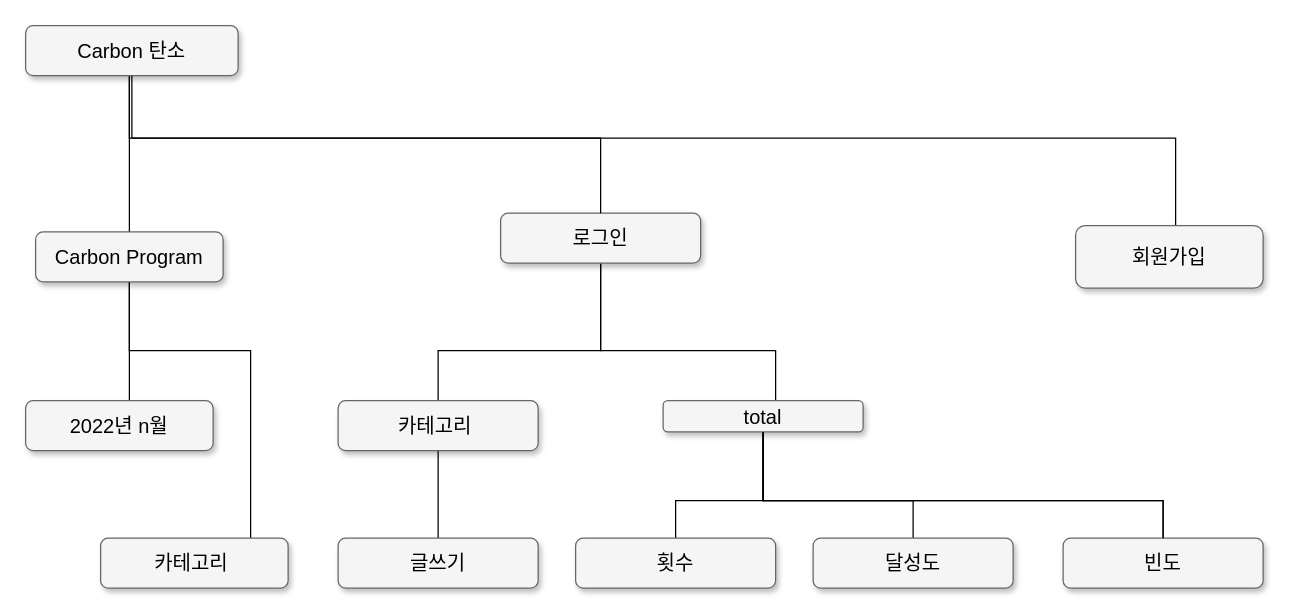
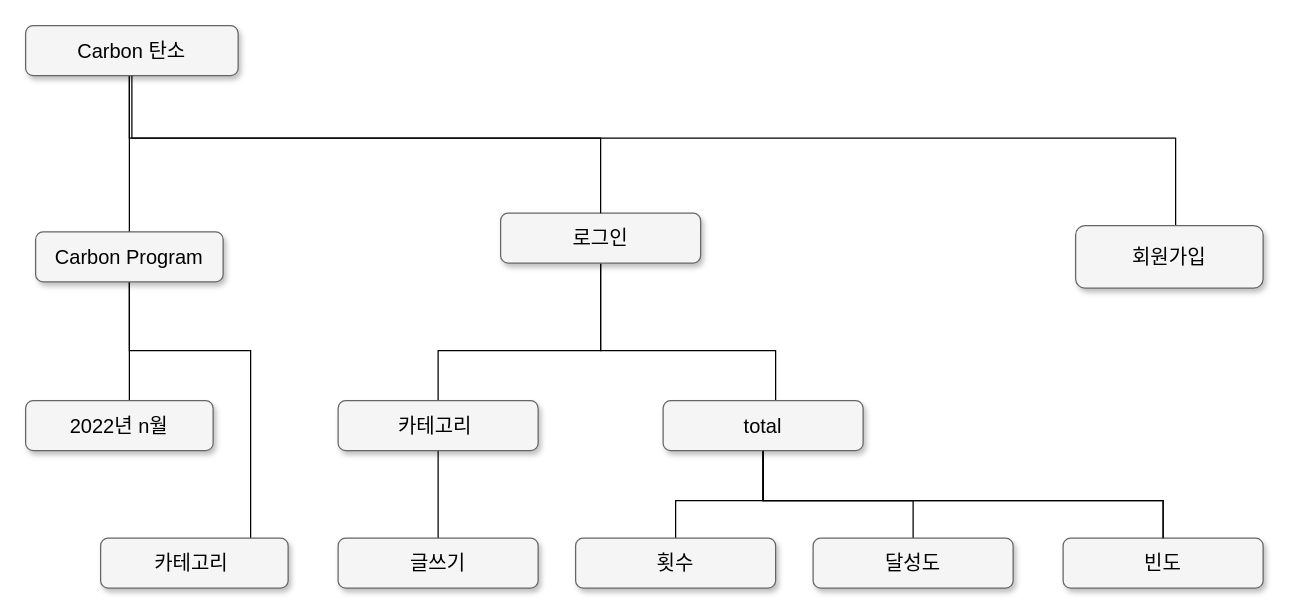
(763, 416) -> (763, 426)
